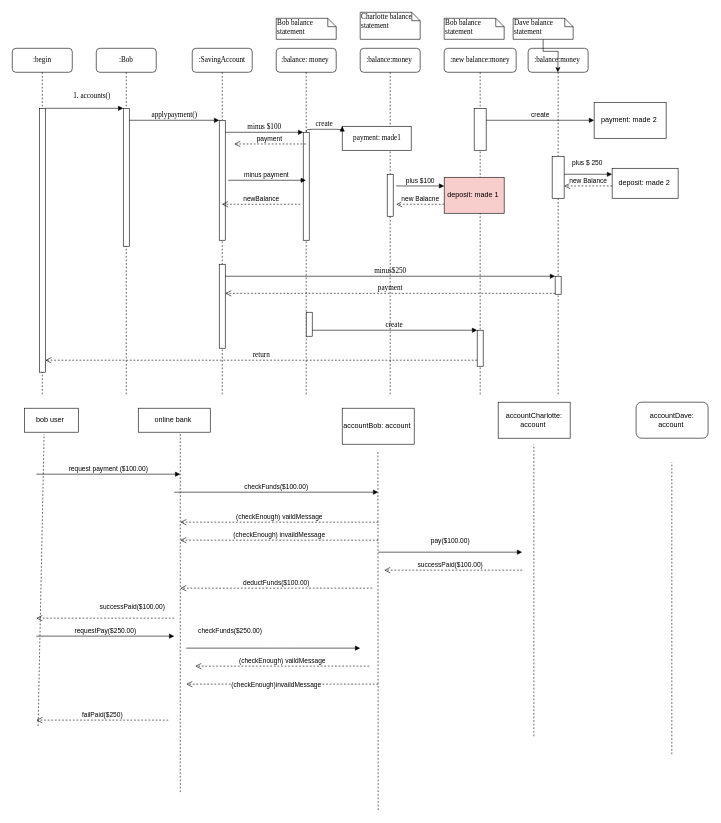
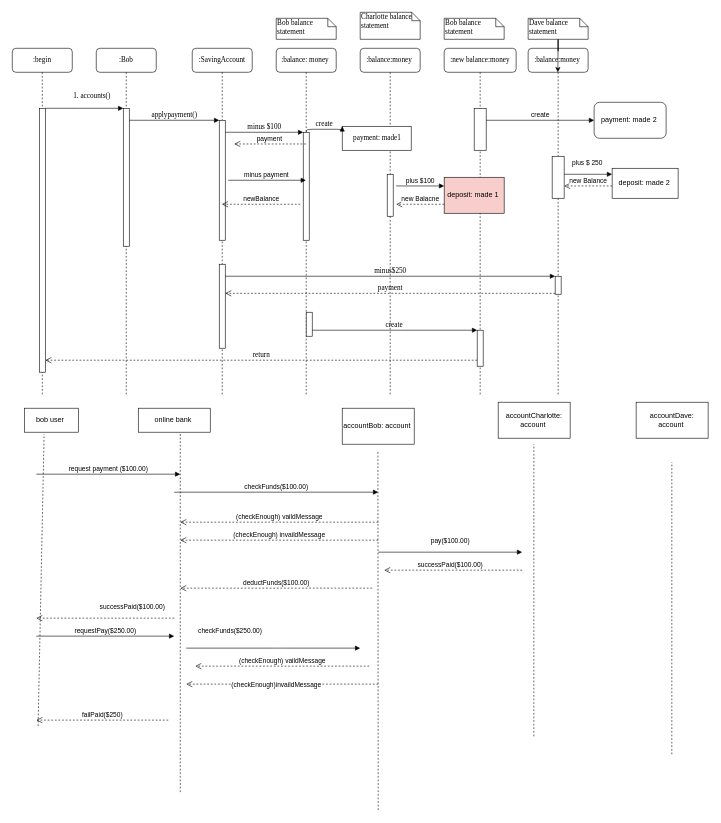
(543, 29) -> (558, 29)
(630, 120) -> (630, 120)
(672, 420) -> (672, 420)
